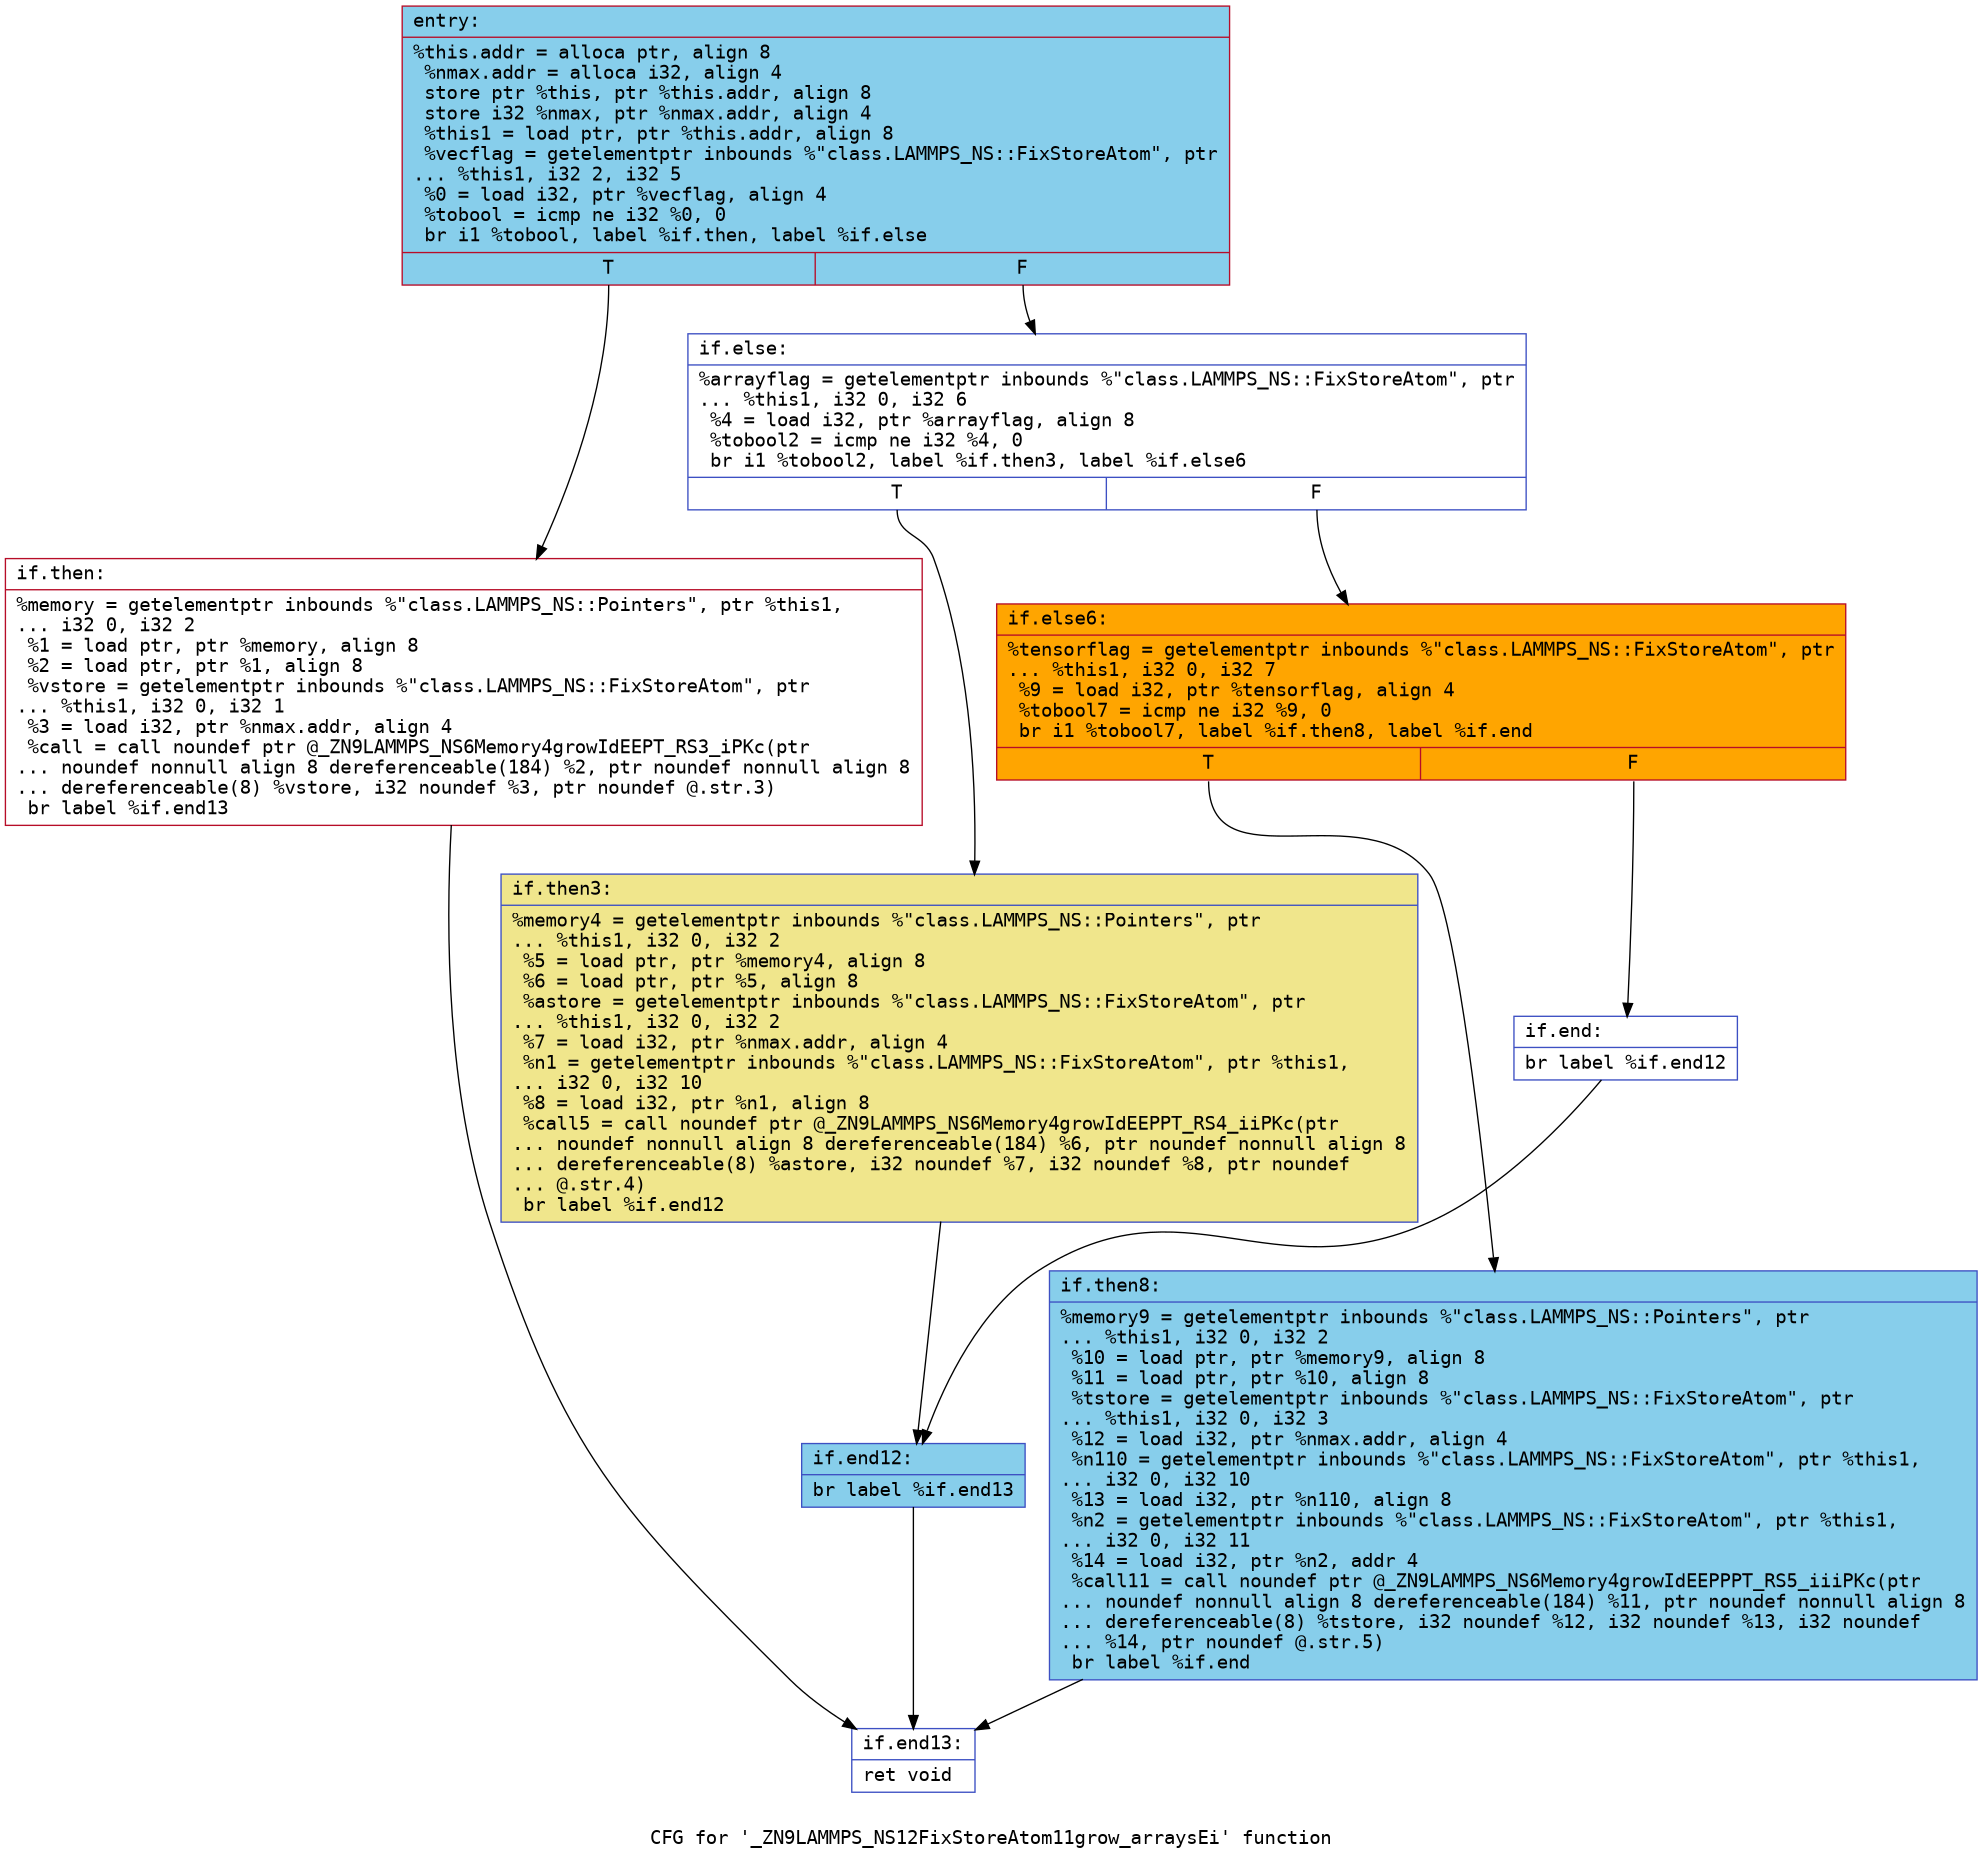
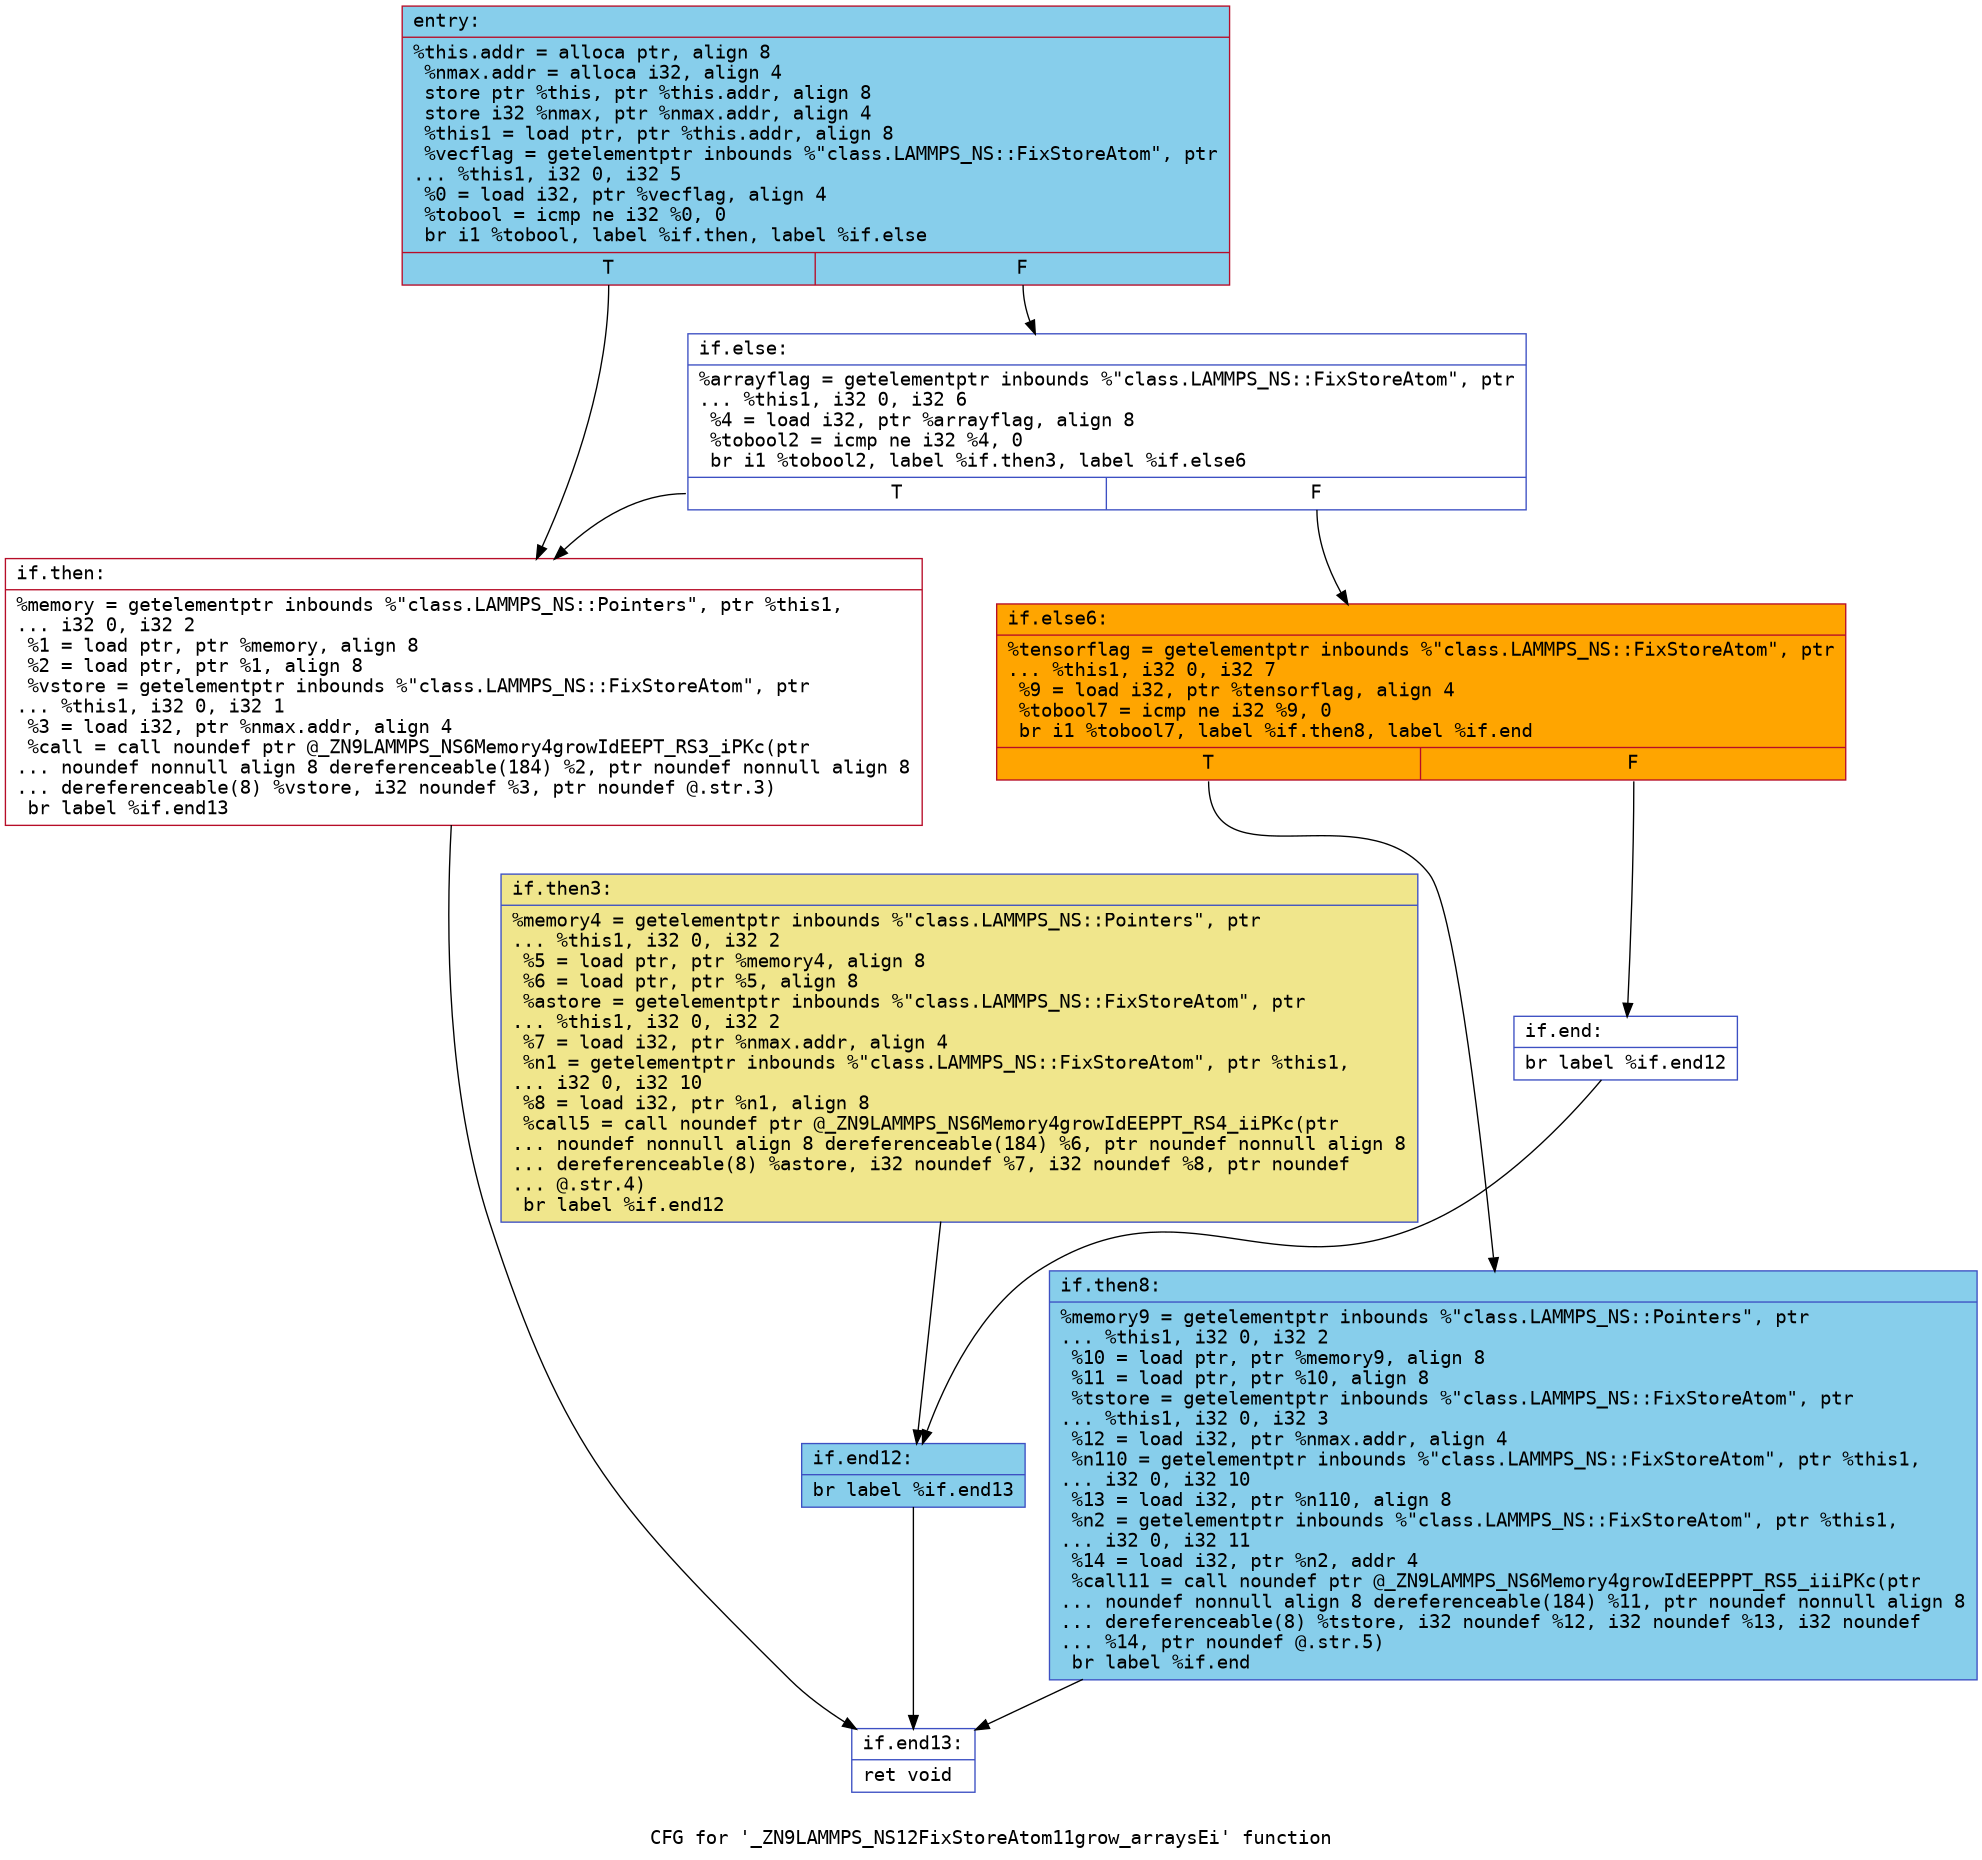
(548, 175) -> (548, 175)
(963, 677) -> (620, 510)
